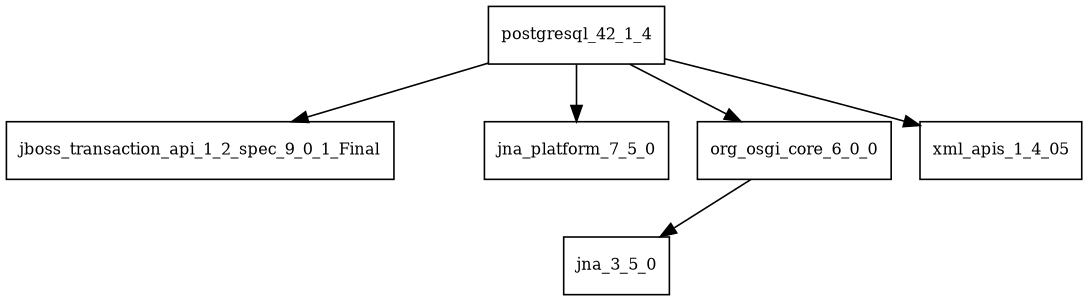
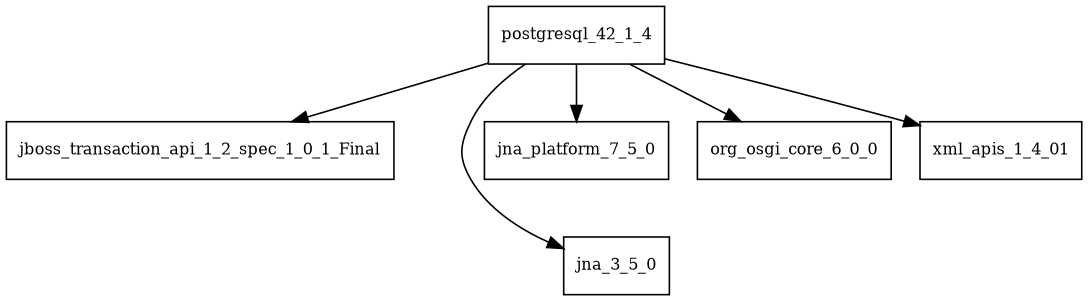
(200, 151) -> (200, 151)
(1001, 151) -> (1001, 151)
(713, 204) -> (463, 161)
